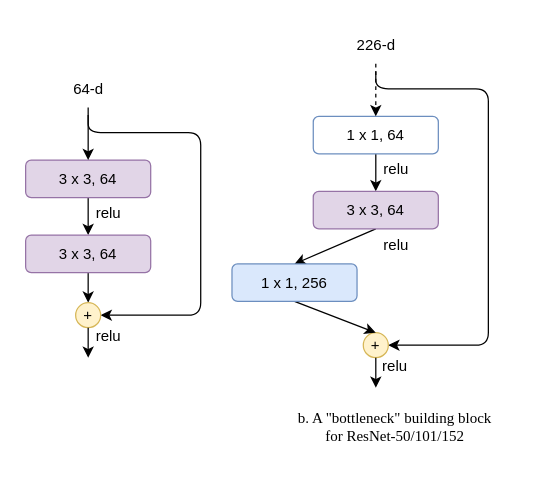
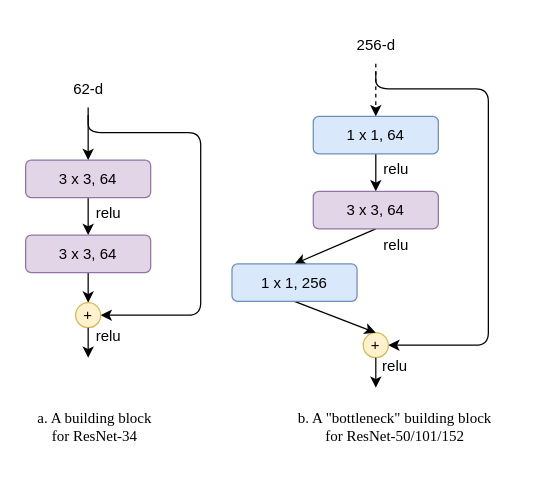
(376, 46) -> (376, 46)
(89, 89) -> (89, 89)
(376, 135) -> (376, 135)
none -> (94, 427)
